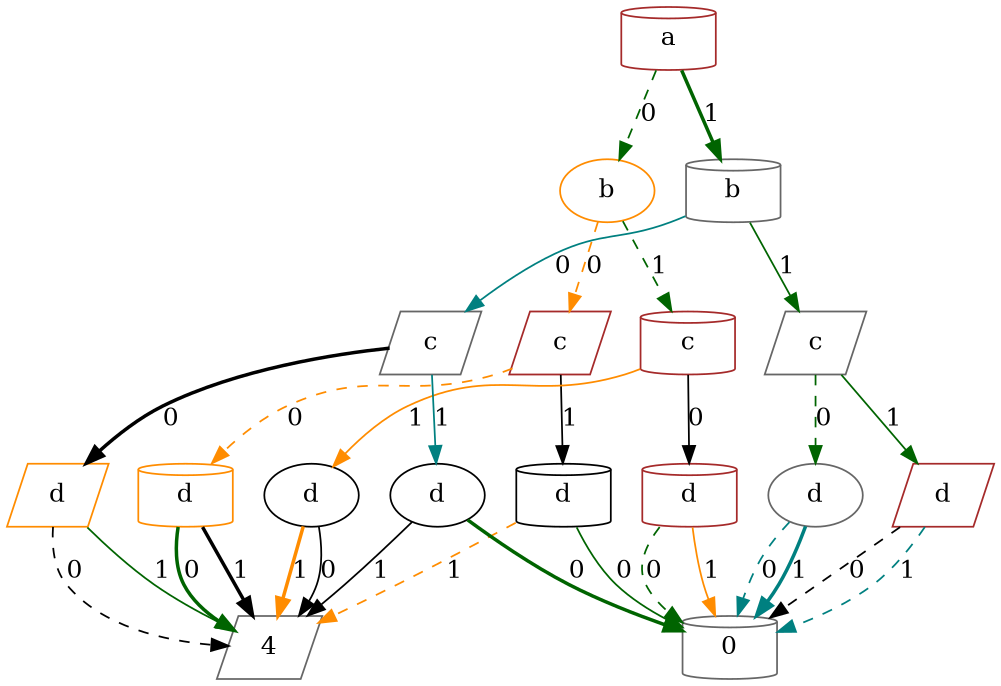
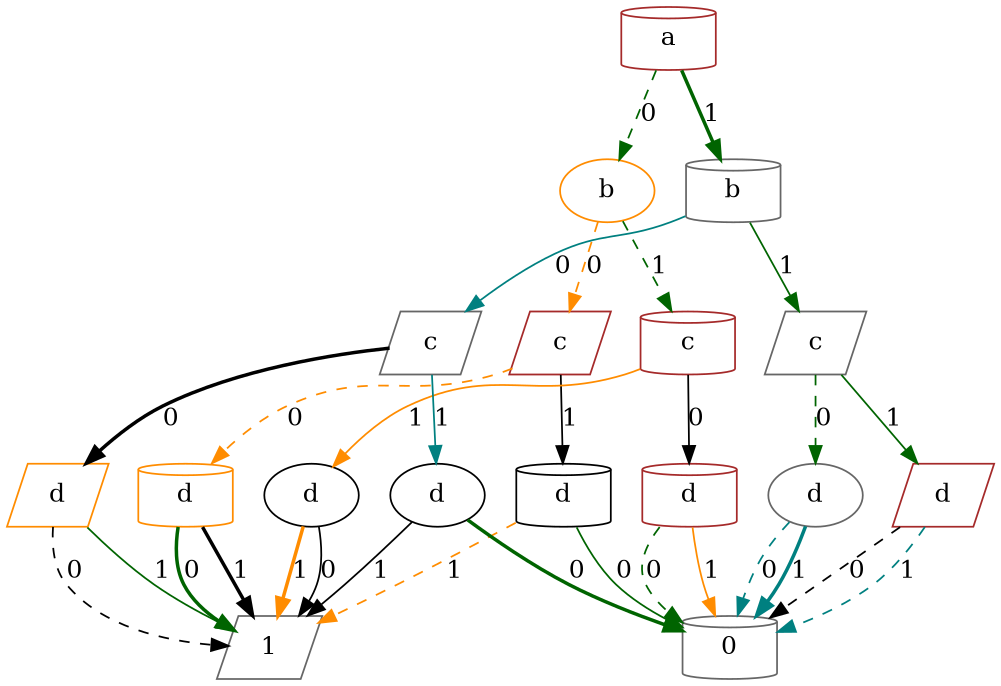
(270, 648) -> (270, 648)
